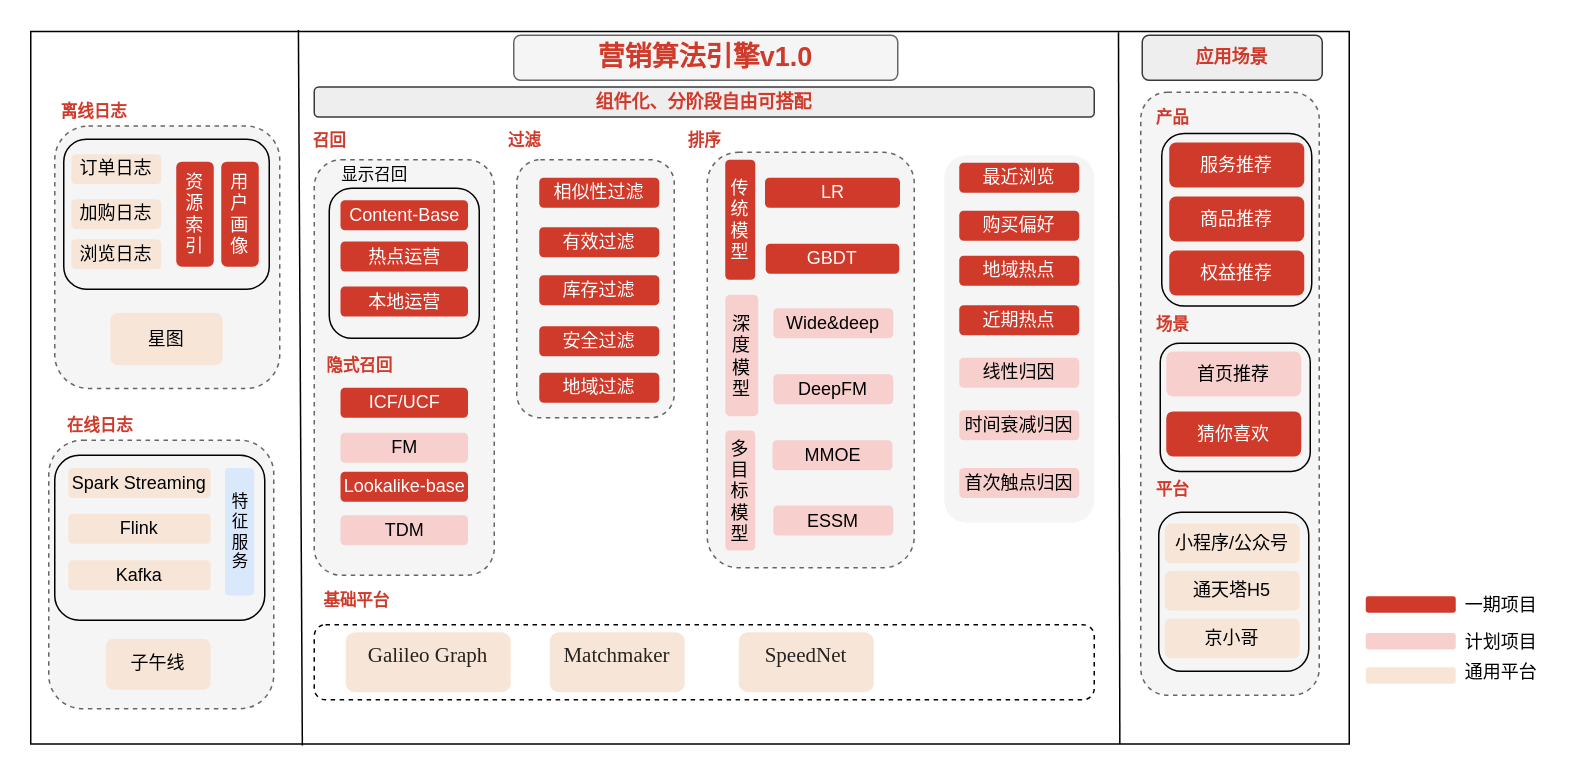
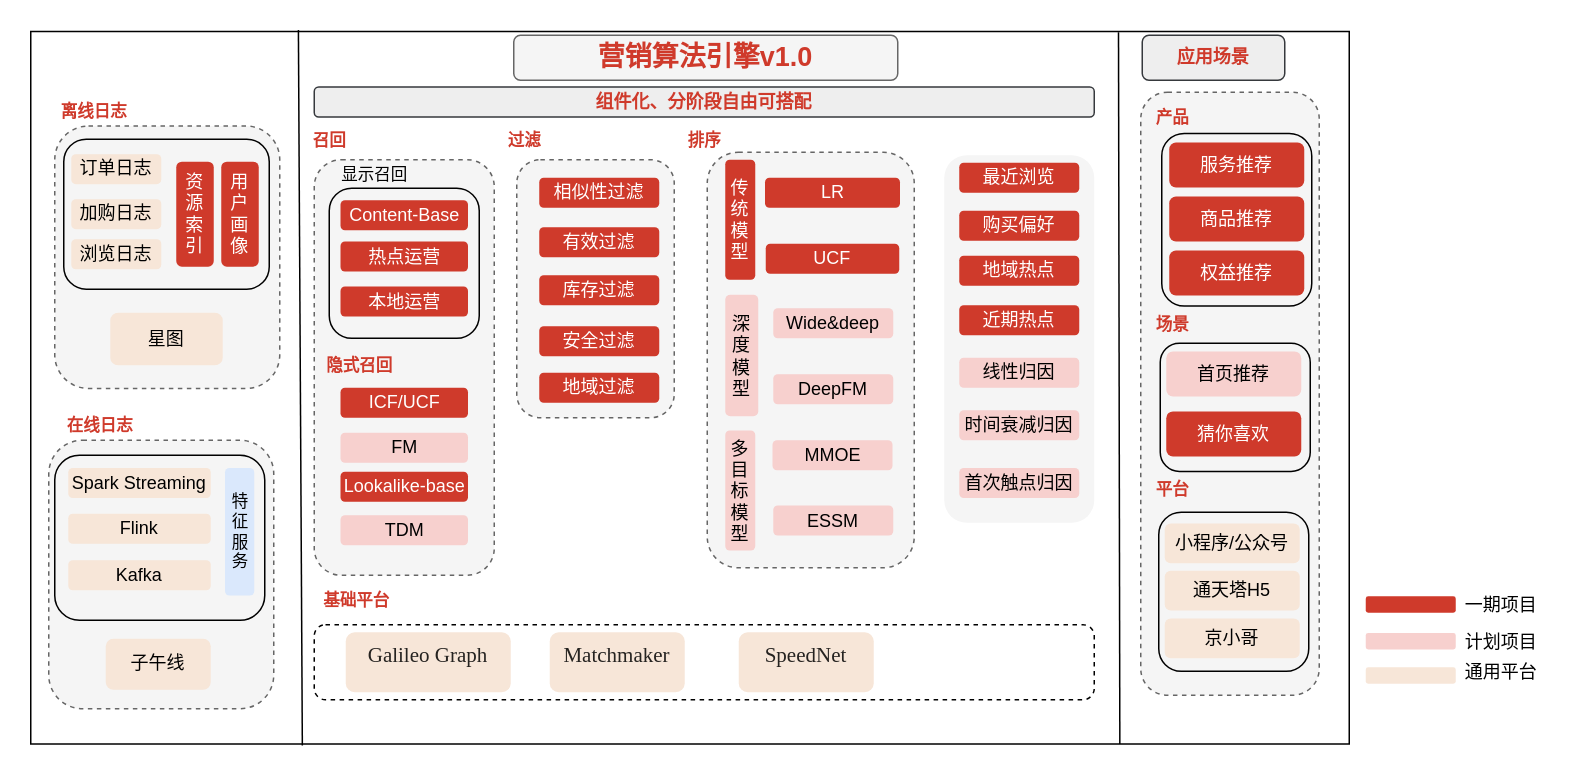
(1232, 58) -> (1214, 58)
(833, 259) -> (833, 259)
